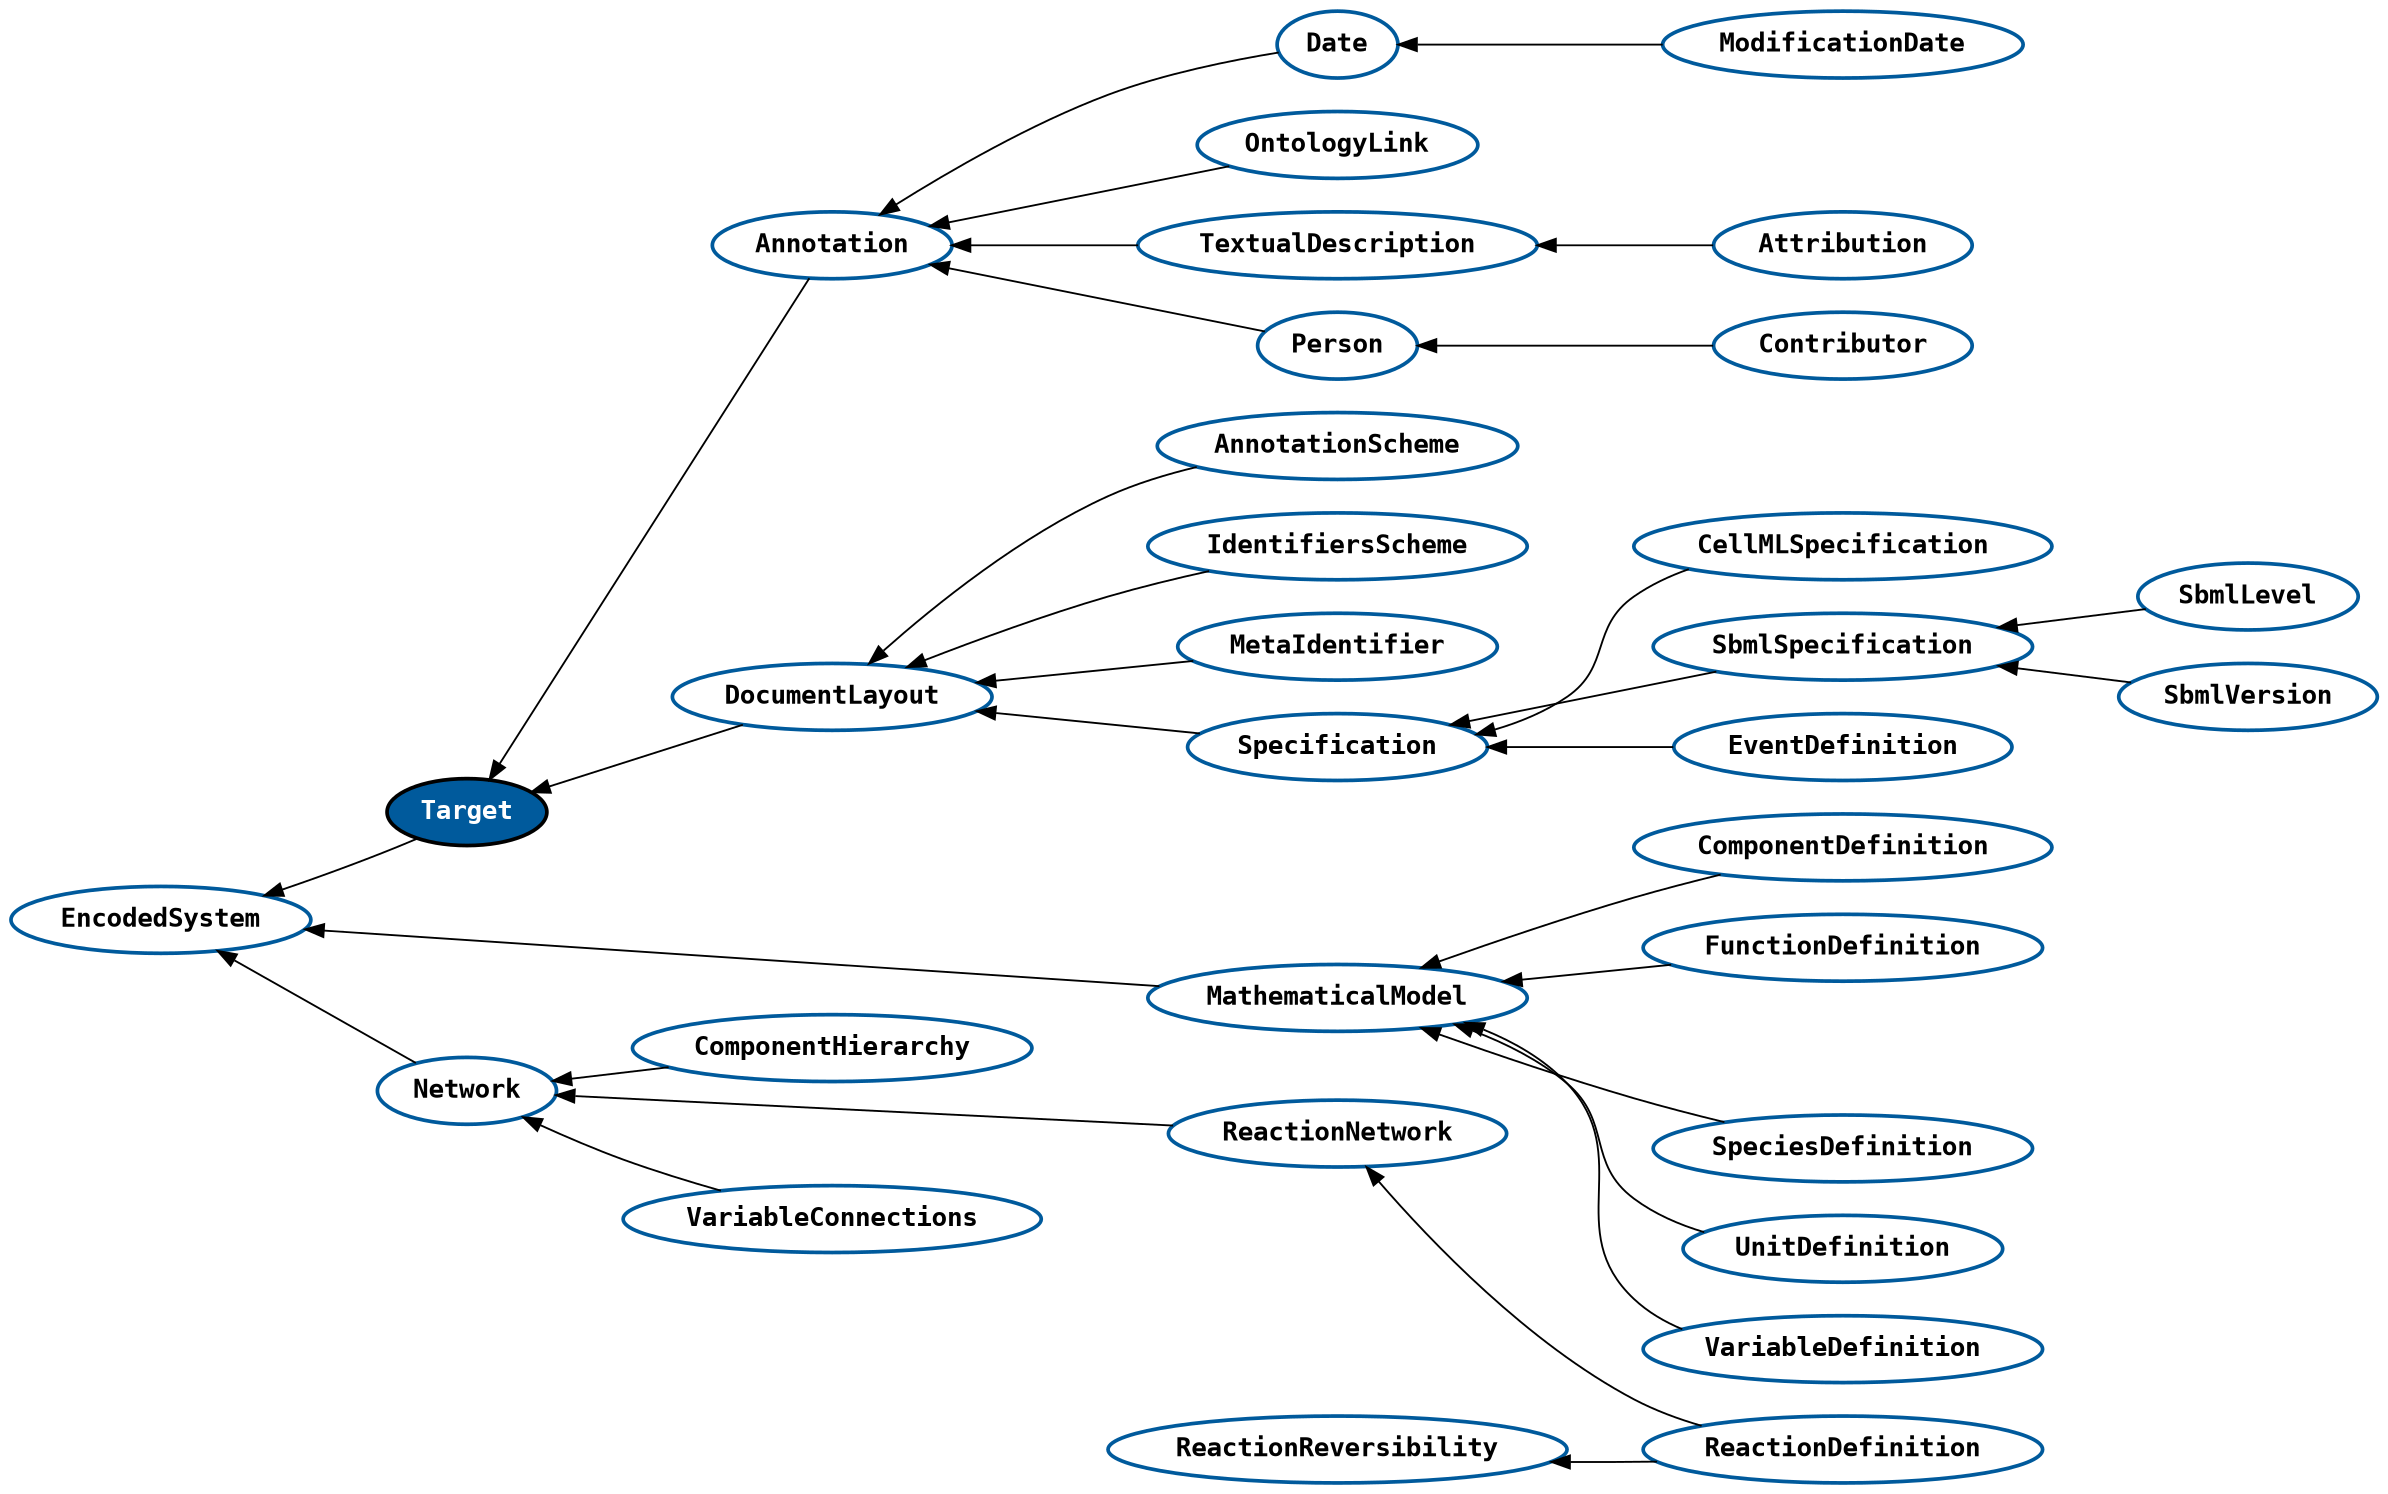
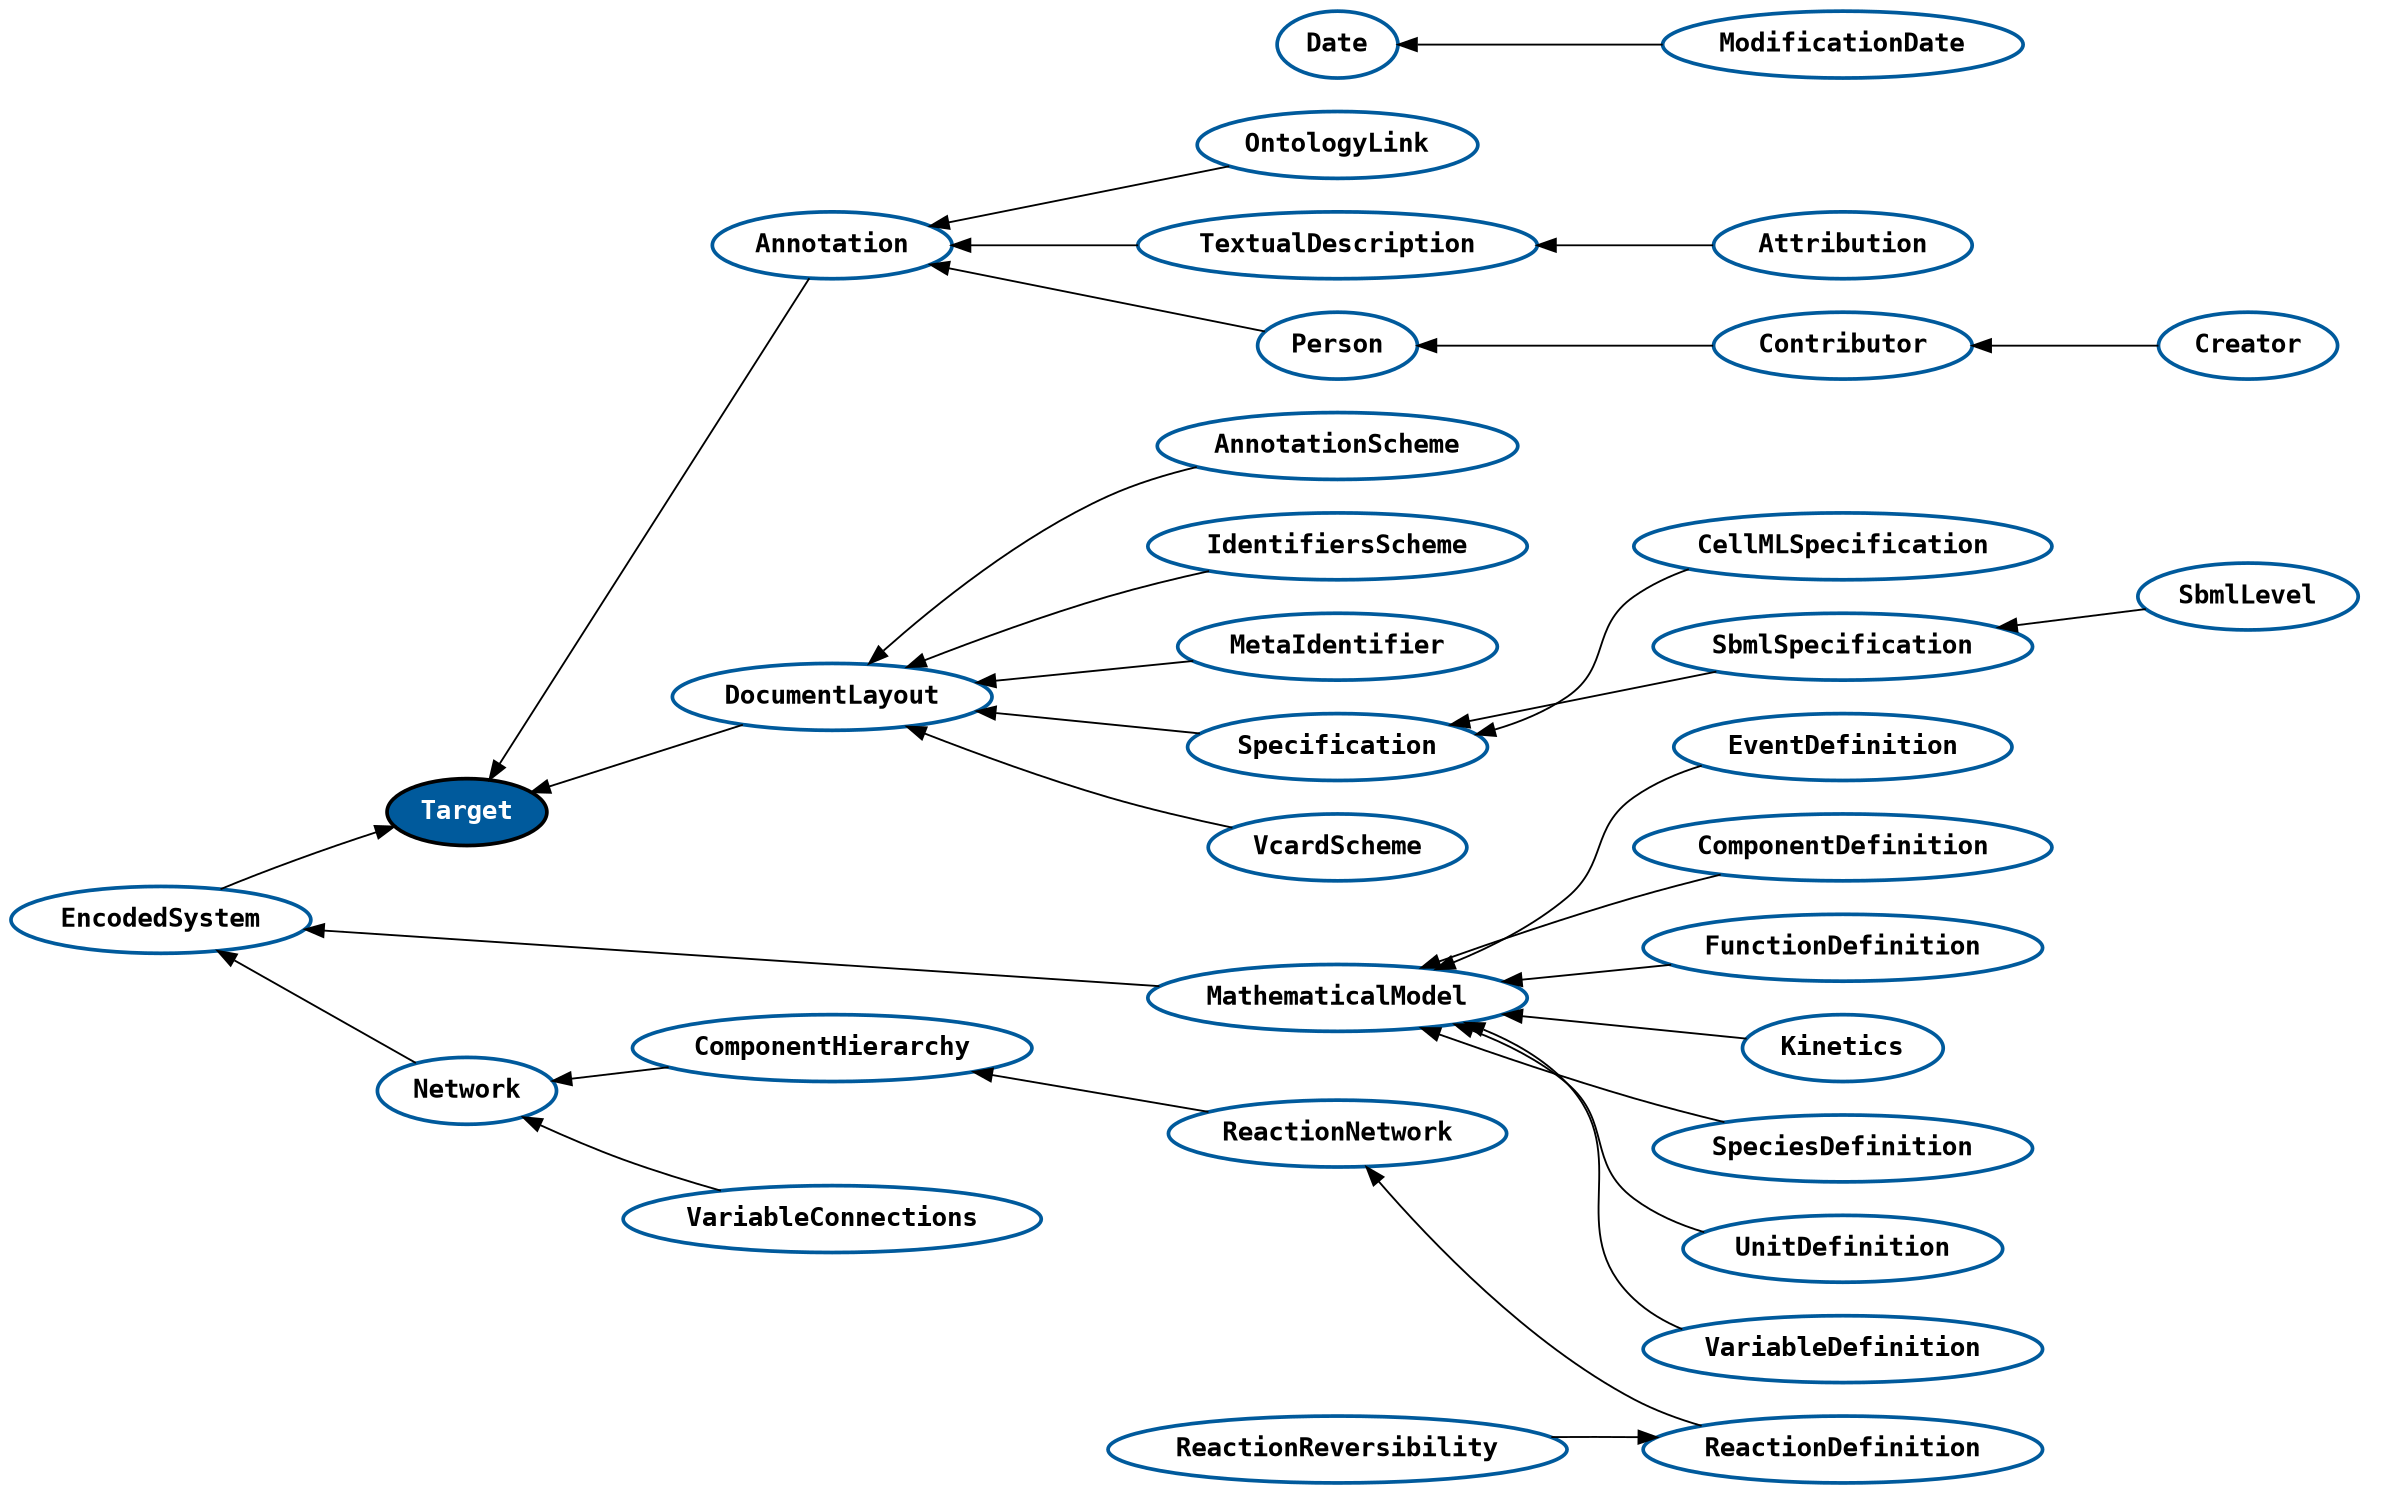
(1079, 107) -> none
none -> (2248, 346)
(2248, 697) -> none
(1590, 747) -> (1588, 872)
none -> (1338, 847)
(350, 865) -> (298, 859)
none -> (1843, 1048)
(874, 1111) -> (1100, 1093)
(1614, 1462) -> (1595, 1437)
